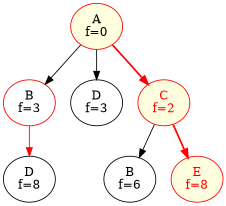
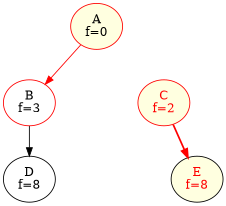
(66, 61) -> (66, 61)
(127, 61) -> none
(97, 103) -> none
(29, 137) -> (29, 137)
(130, 179) -> none
(197, 179) -> (197, 179)
